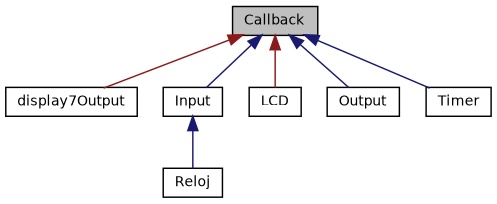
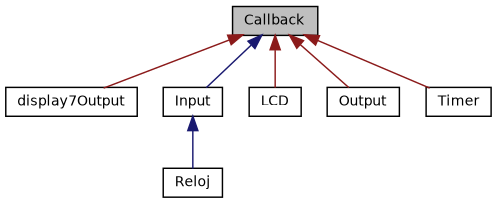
(374, 64) -> (374, 64)
(325, 66) -> (325, 66)
